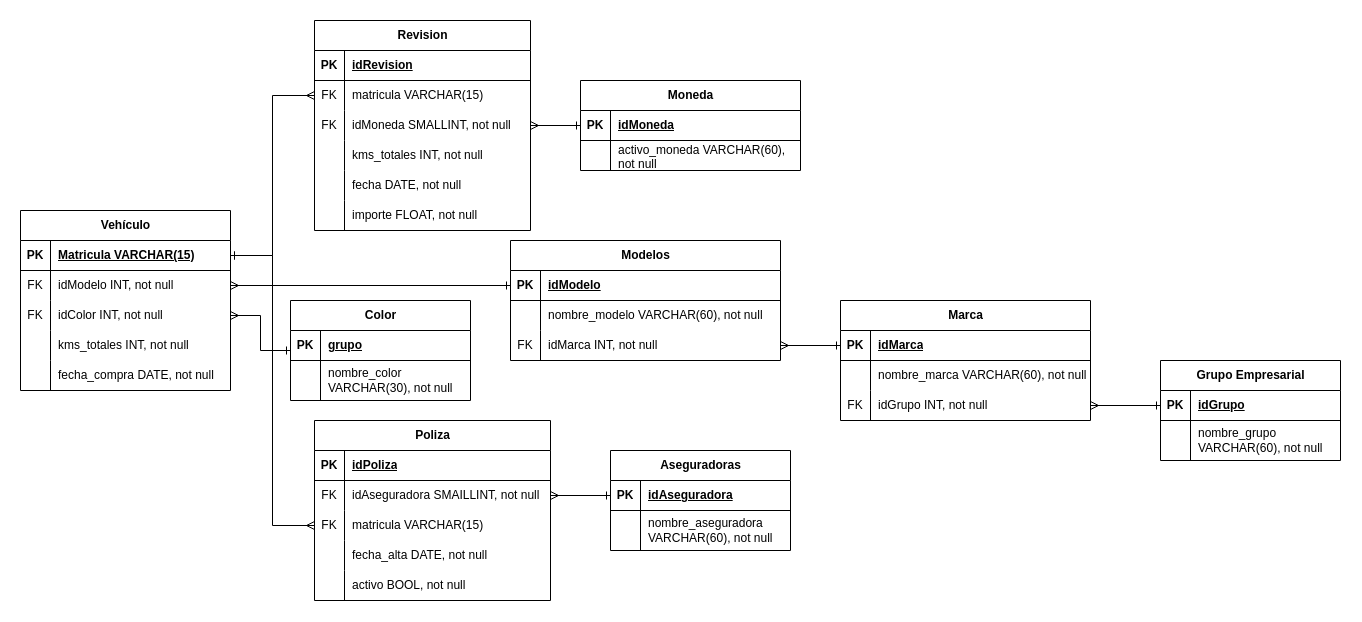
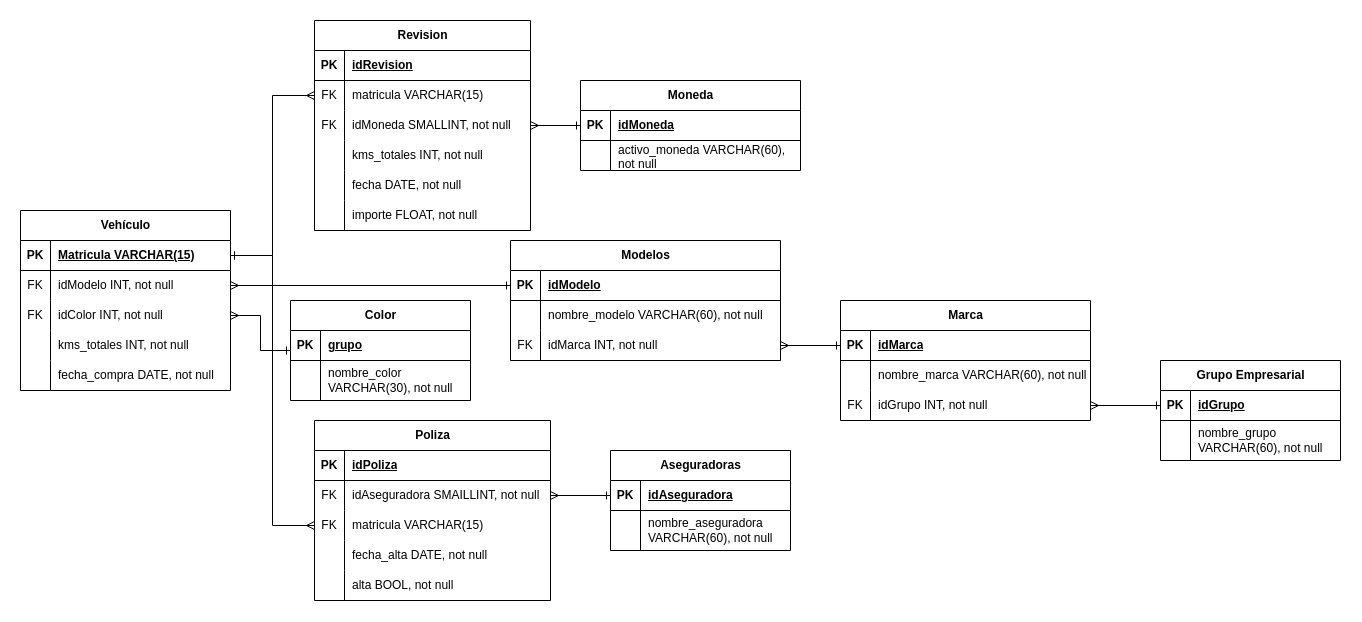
(412, 586) -> (405, 586)
